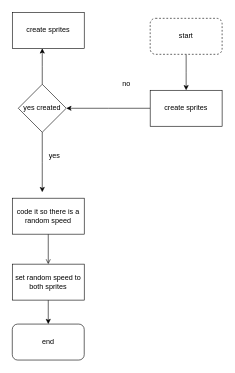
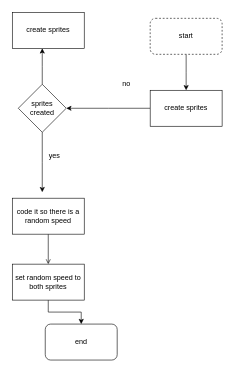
(42, 108) -> (42, 108)
(48, 342) -> (81, 342)
